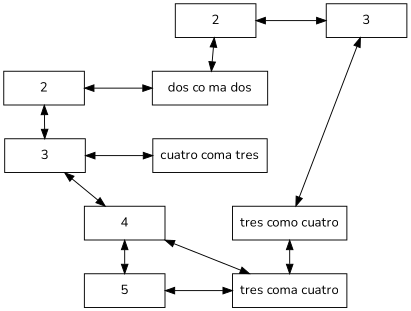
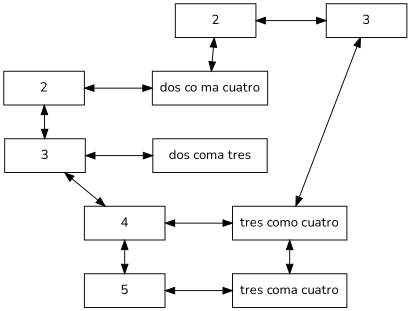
(210, 88) -> (210, 88)
(210, 156) -> (210, 156)
(207, 257) -> (199, 223)
